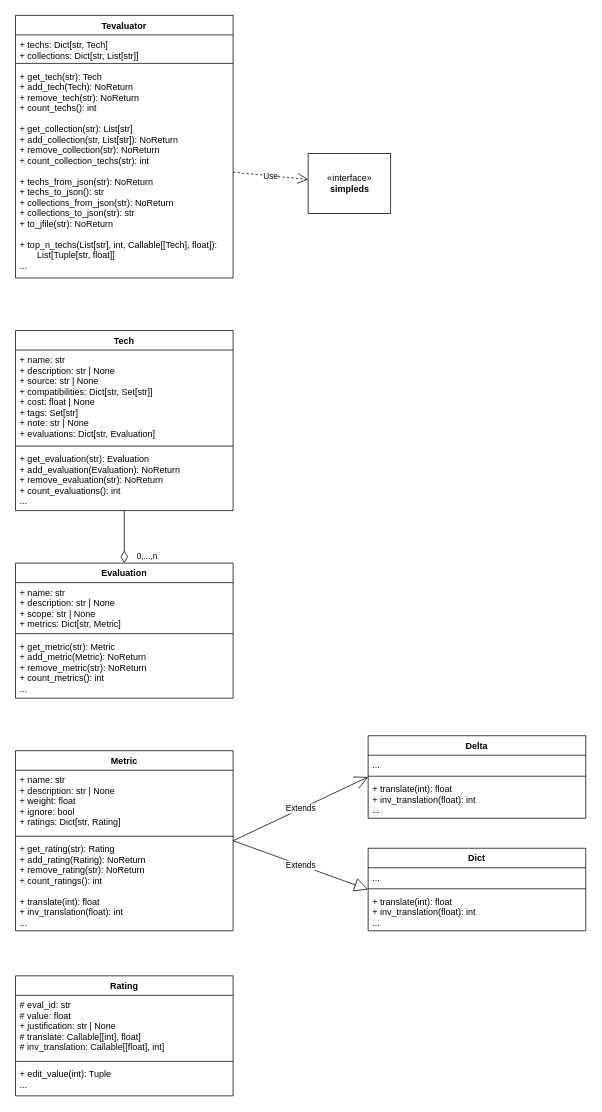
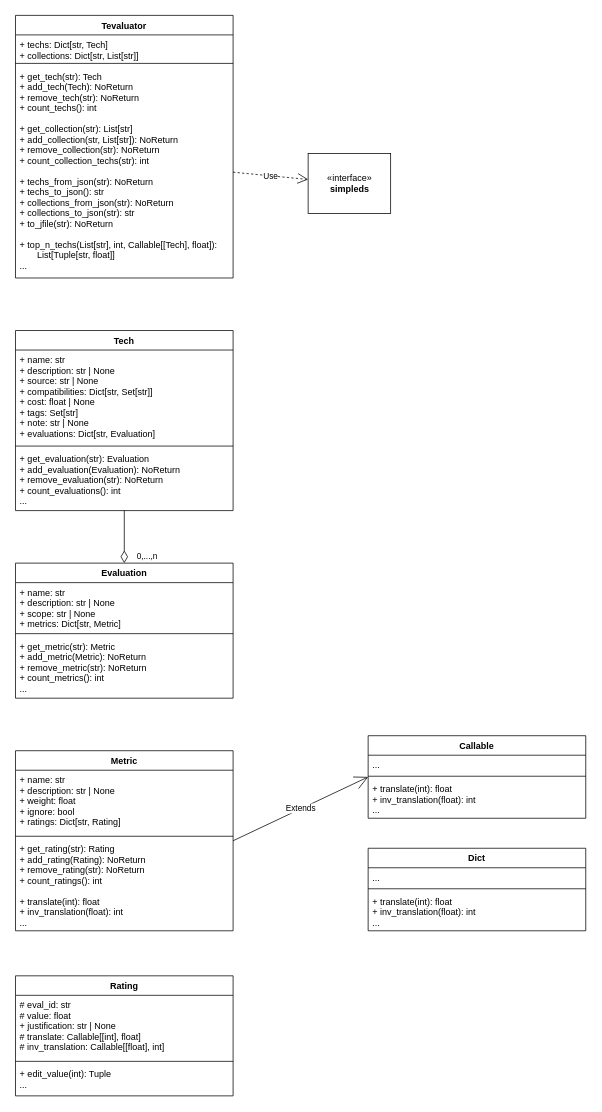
(476, 746) -> (476, 746)
(294, 863) -> none
